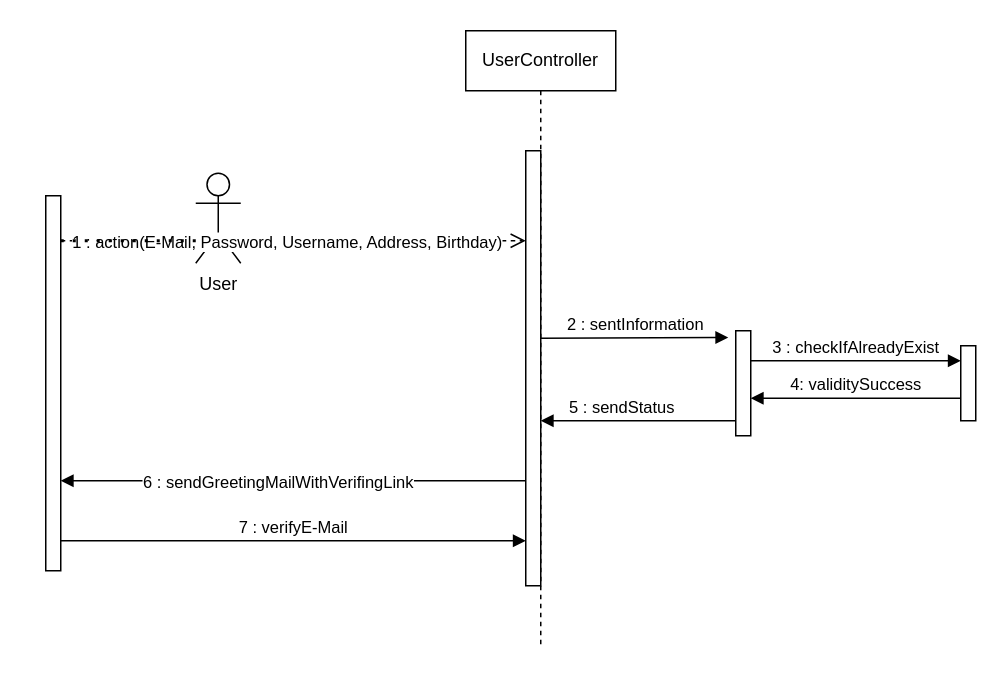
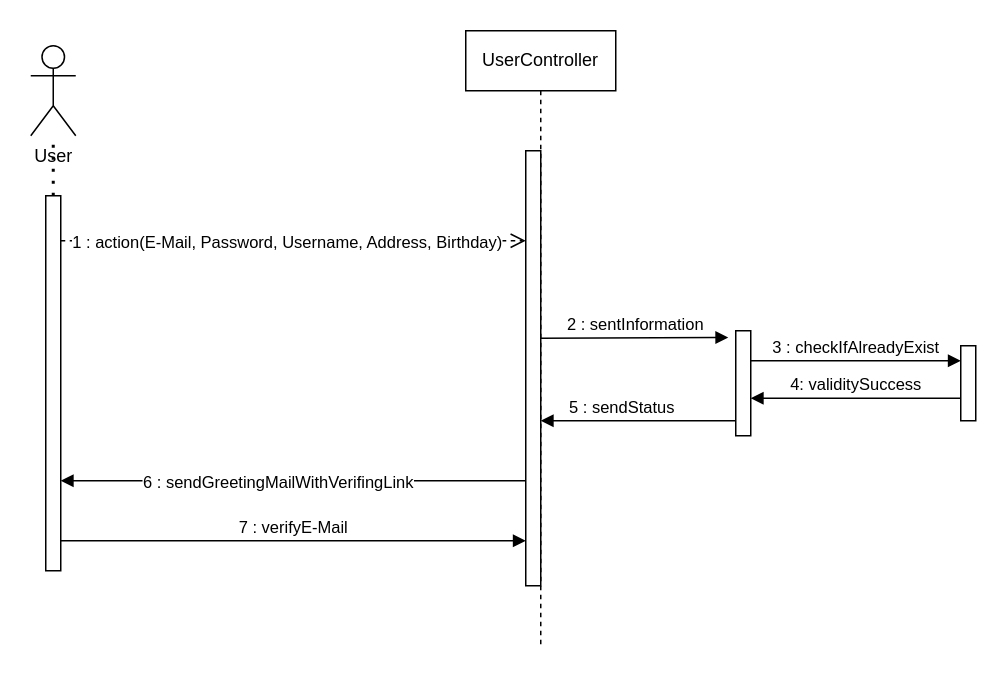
(218, 218) -> (53, 91)
